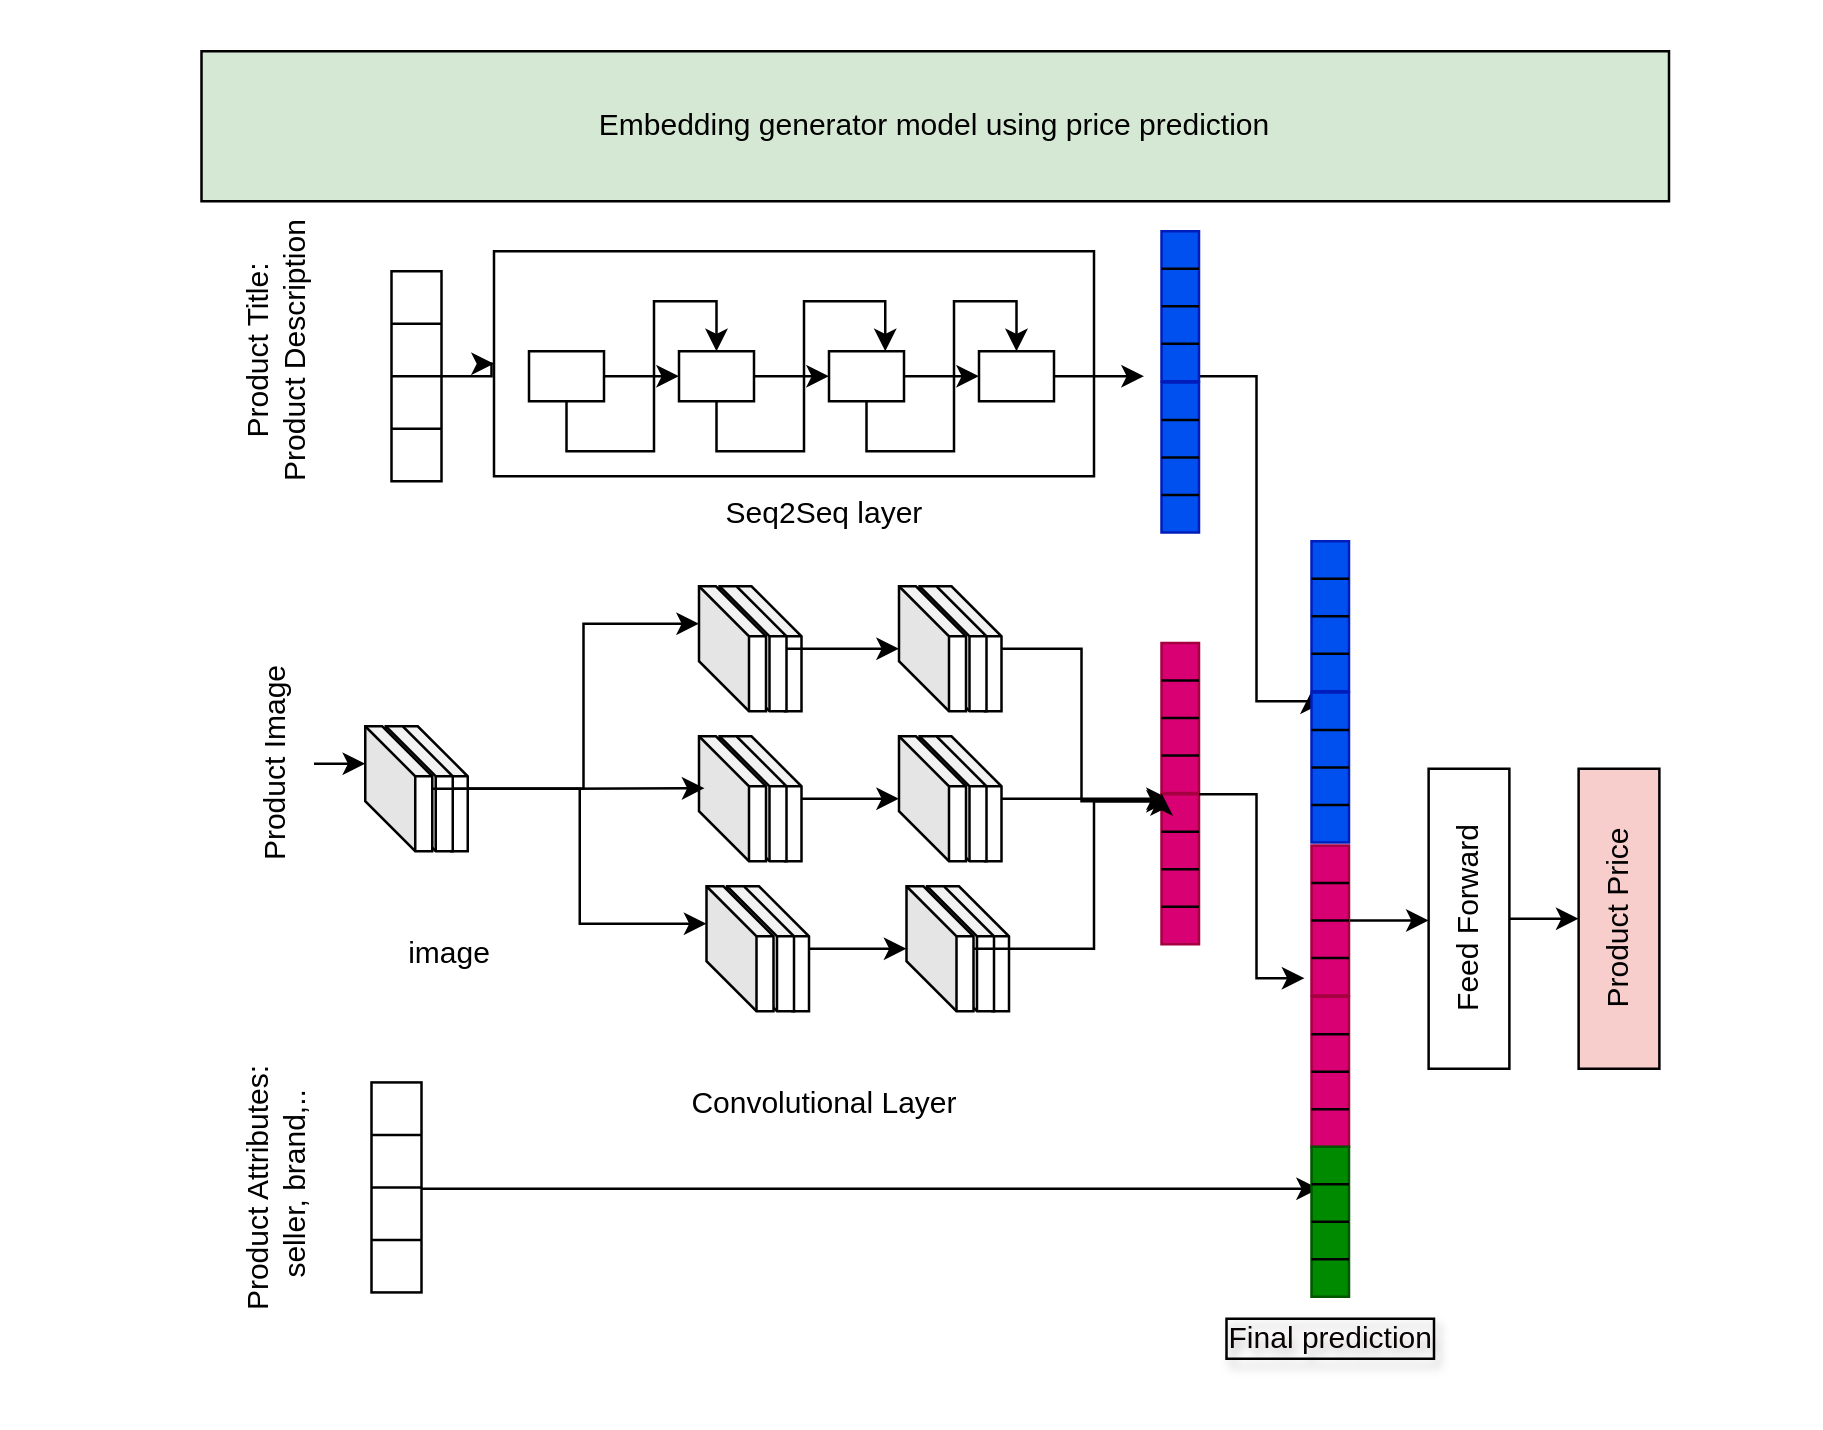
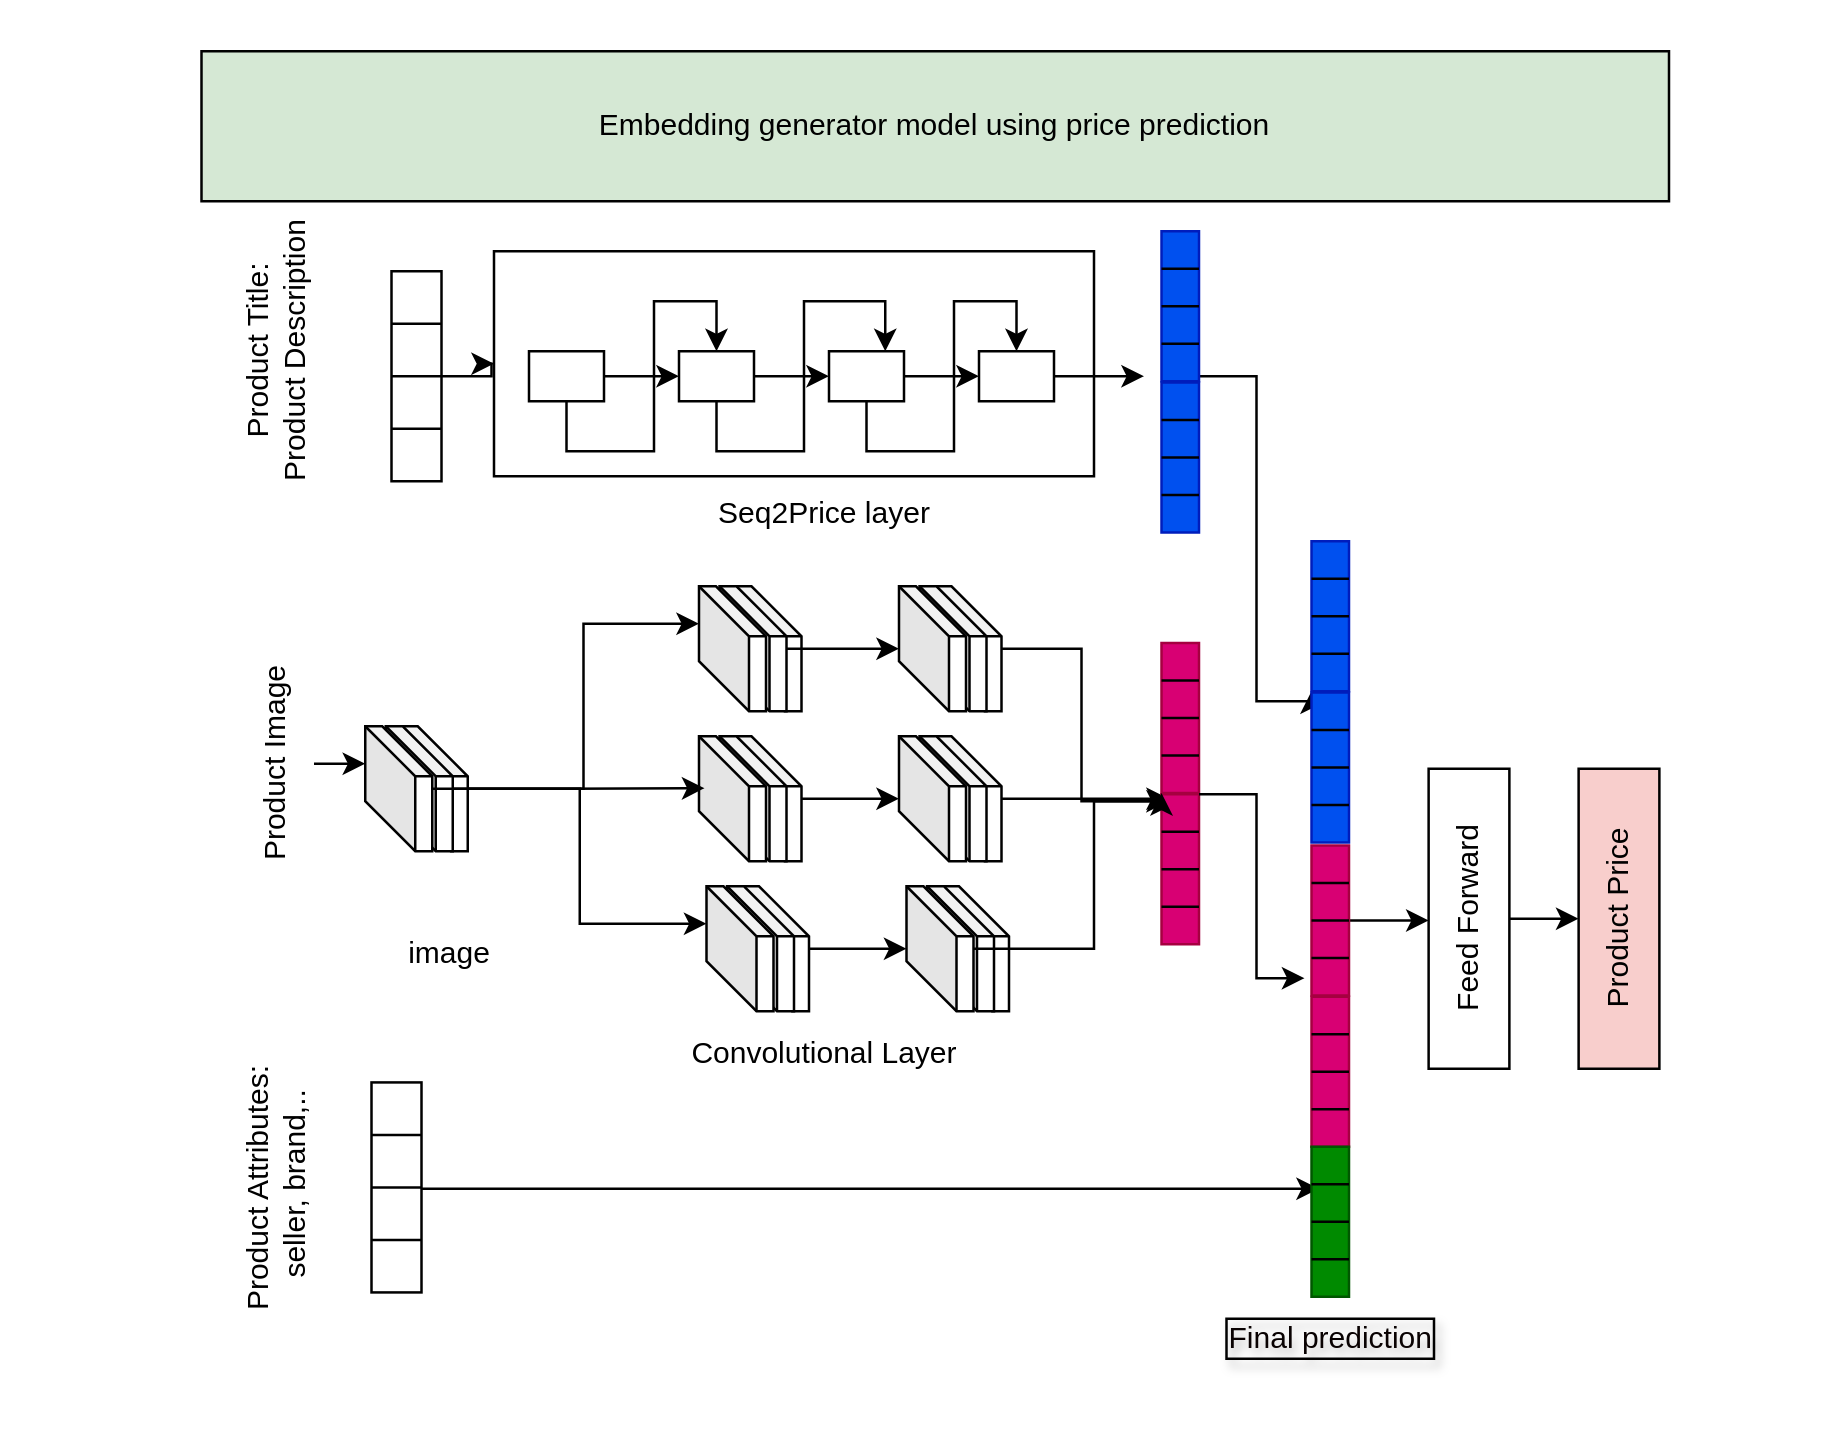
(825, 514) -> (825, 514)
(823, 1103) -> (823, 1053)
